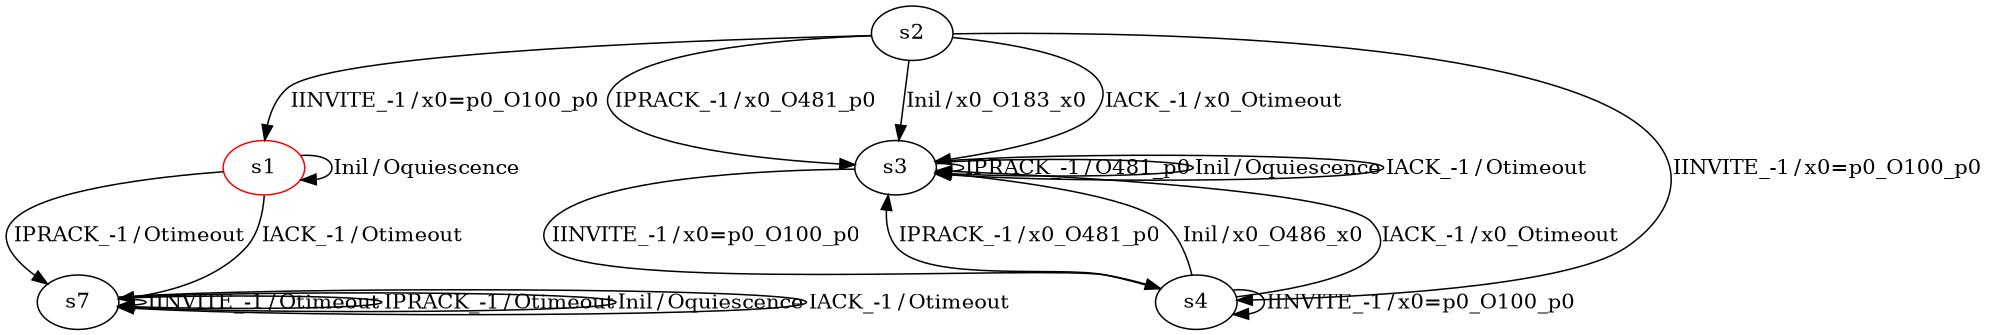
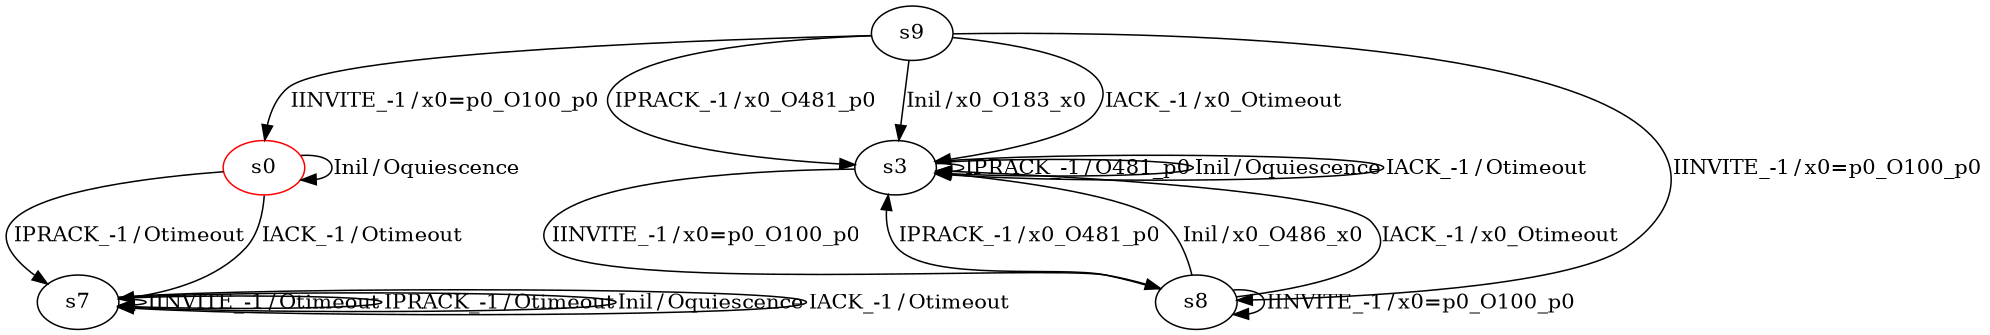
(912, 33) -> (912, 33)
(264, 168) -> (264, 168)
(1196, 302) -> (1196, 302)
